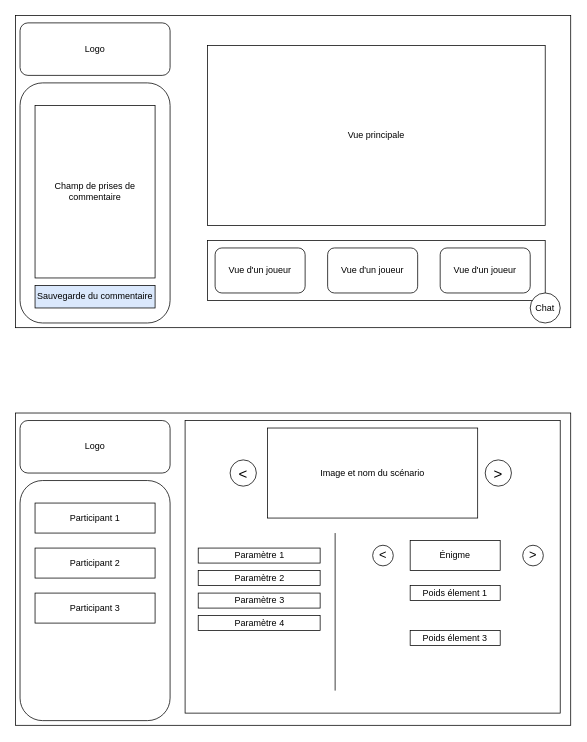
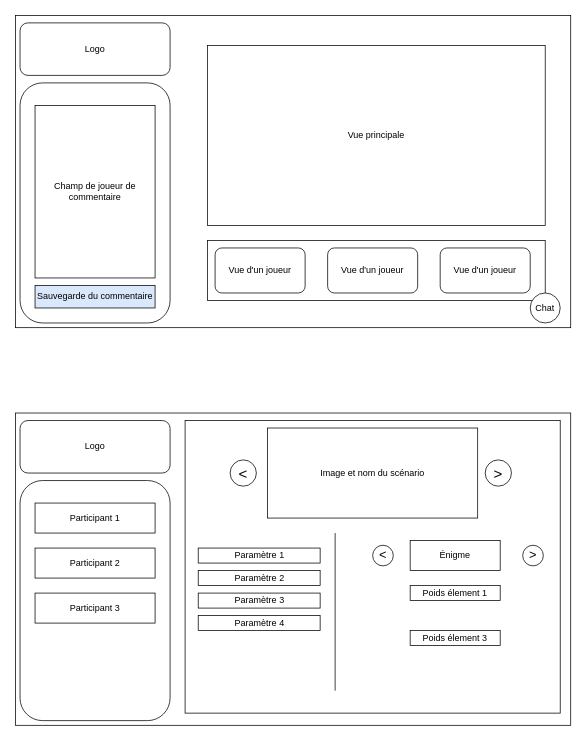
(95, 192) -> (95, 192)
